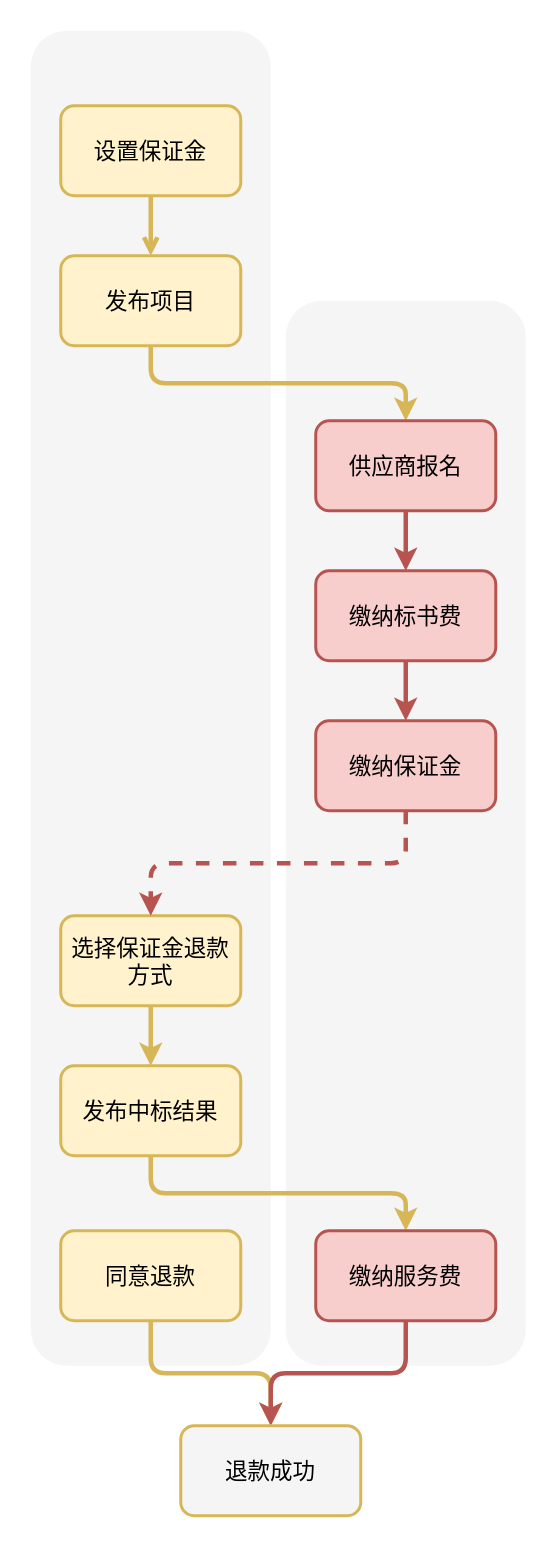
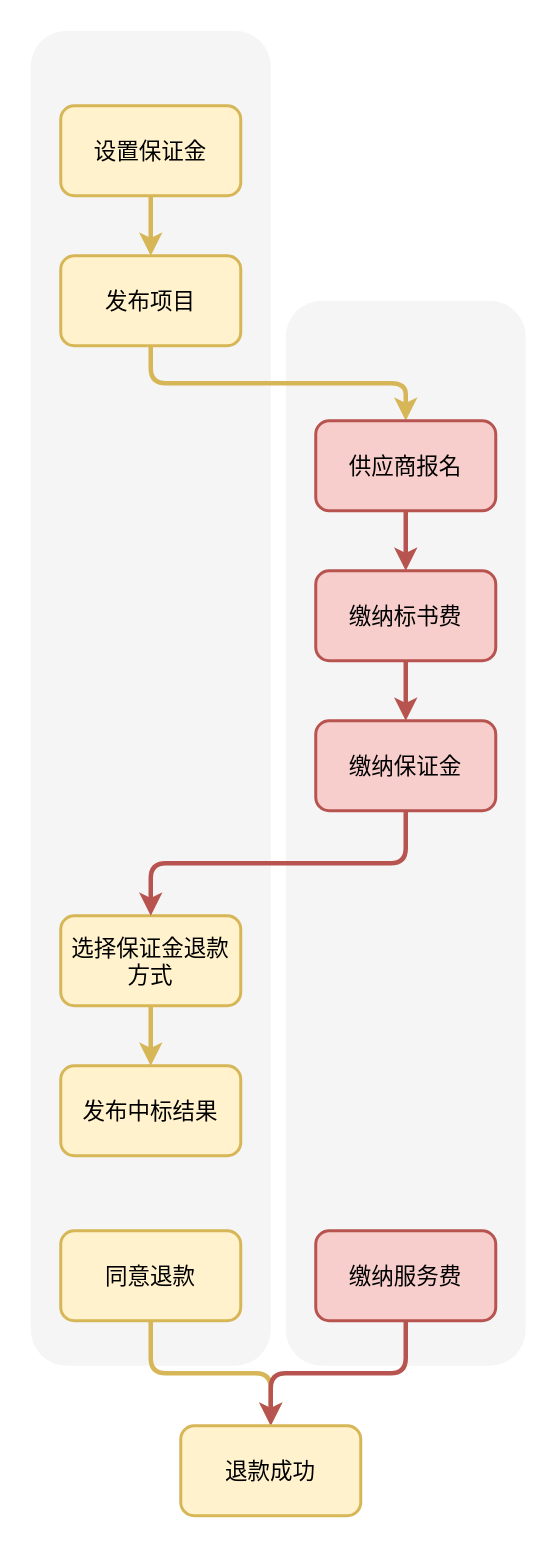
(151, 238) -> (151, 238)
(406, 830) -> (406, 830)
(270, 1193) -> none
(271, 1471) -> (271, 1471)
